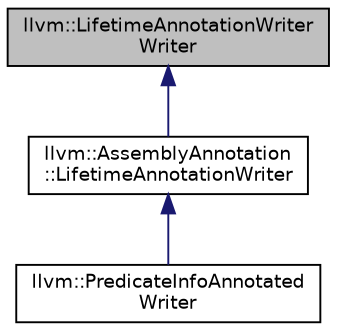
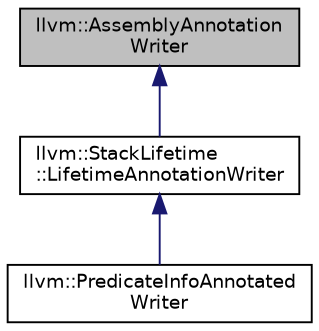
(168, 37) -> (160, 37)
(168, 165) -> (160, 165)
